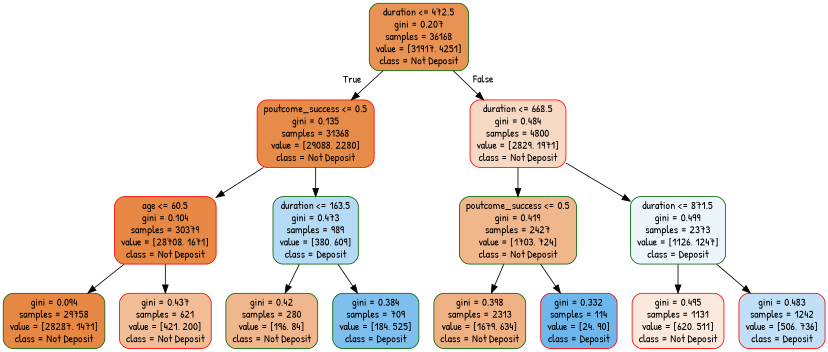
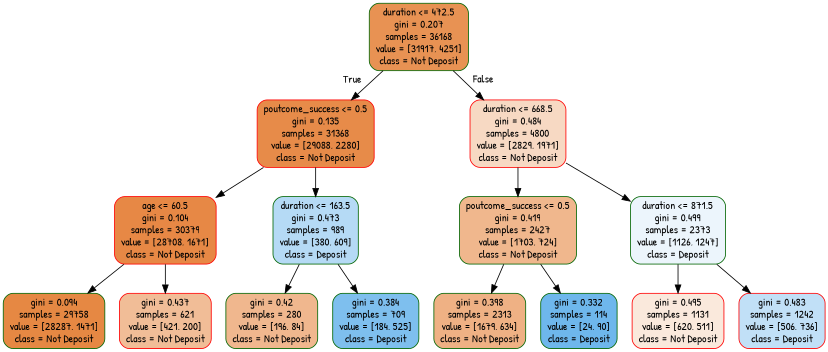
(579, 321) -> (579, 321)
